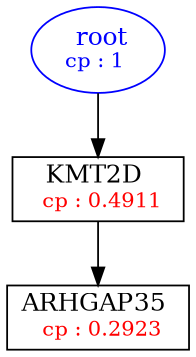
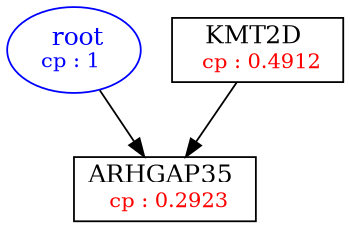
(98, 116) -> (117, 116)
(103, 201) -> (262, 62)
